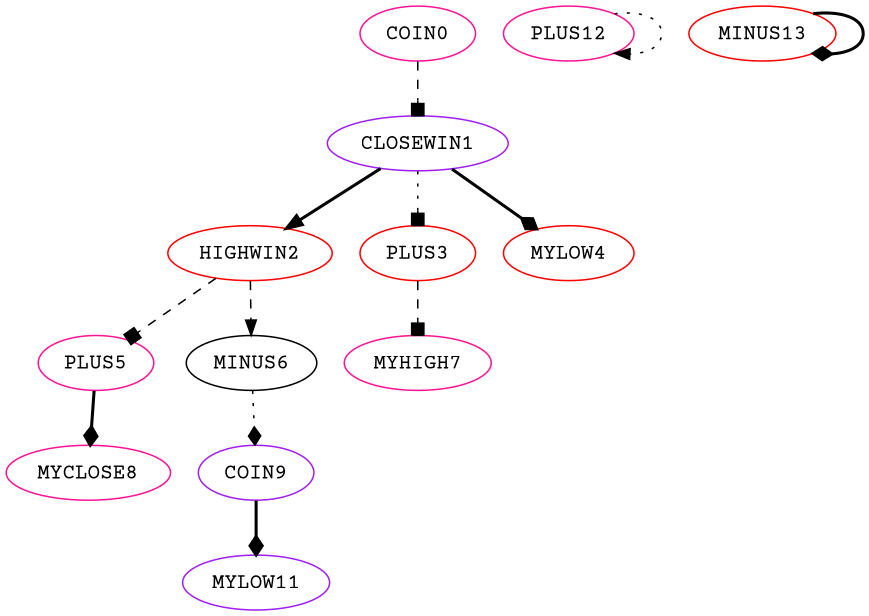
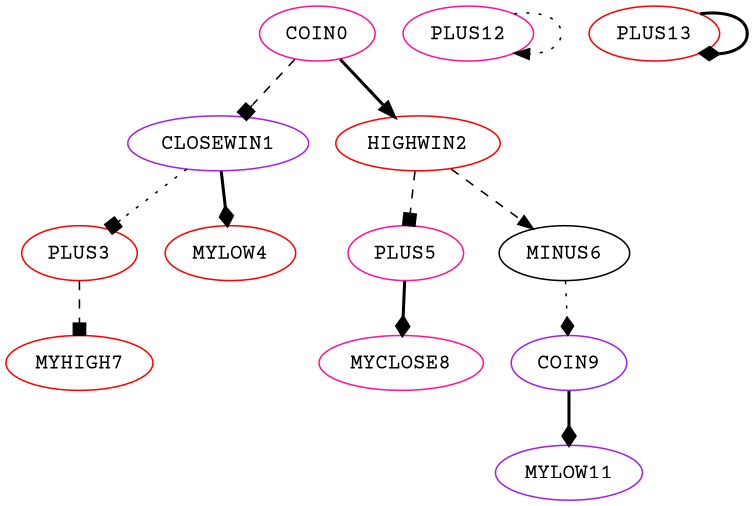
(762, 34) -> (654, 34)
(340, 194) -> (362, 83)
(418, 363) -> (79, 363)
